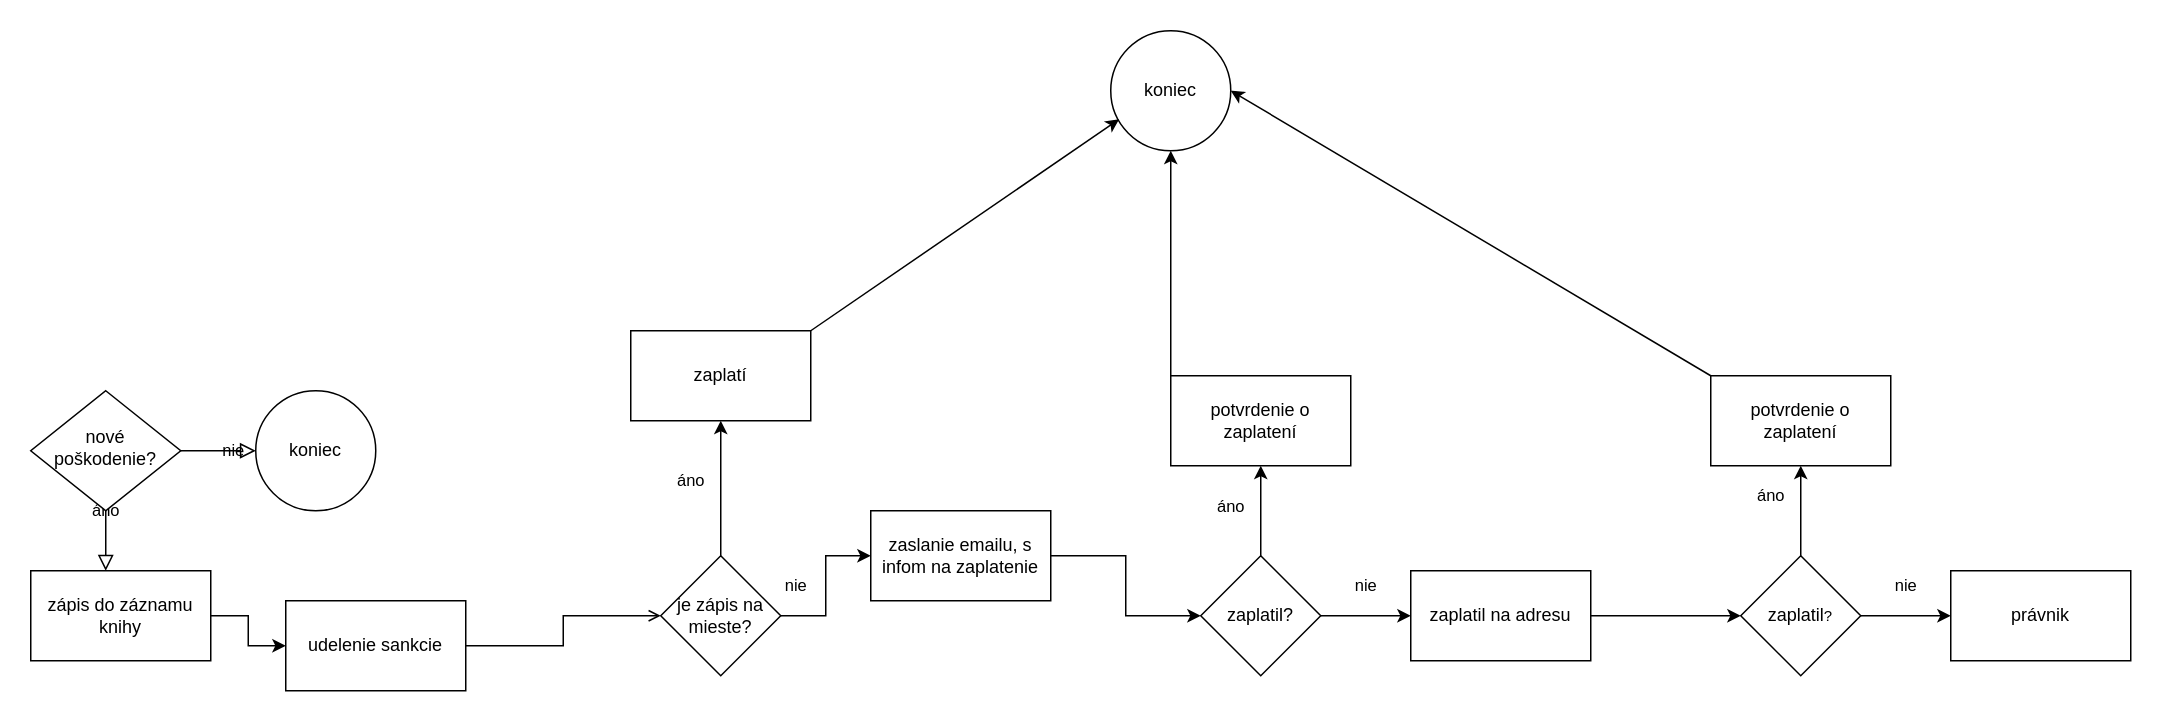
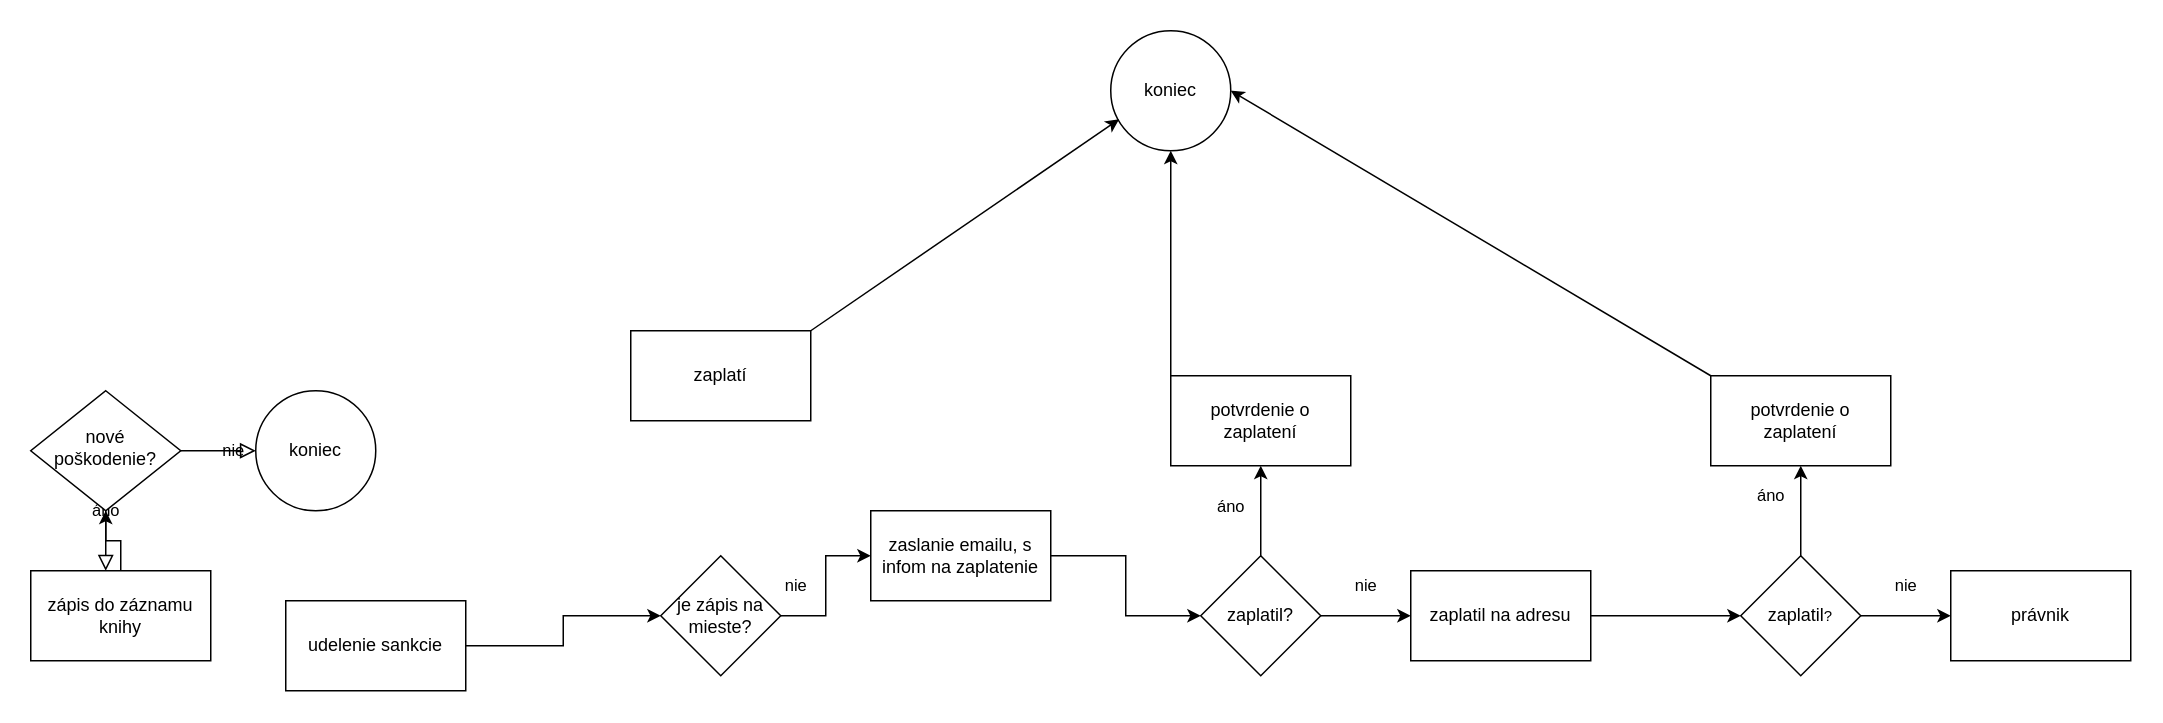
(721, 494) -> none
(651, 616) -> (649, 616)
(248, 626) -> (121, 550)
